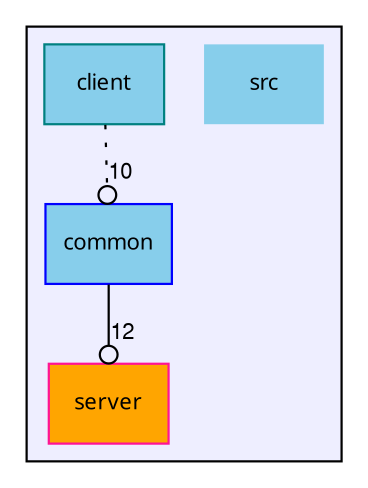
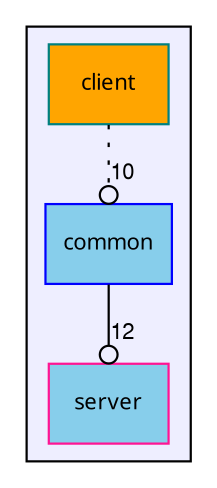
(104, 84) -> (109, 84)
(264, 84) -> none
(109, 404) -> (109, 404)
